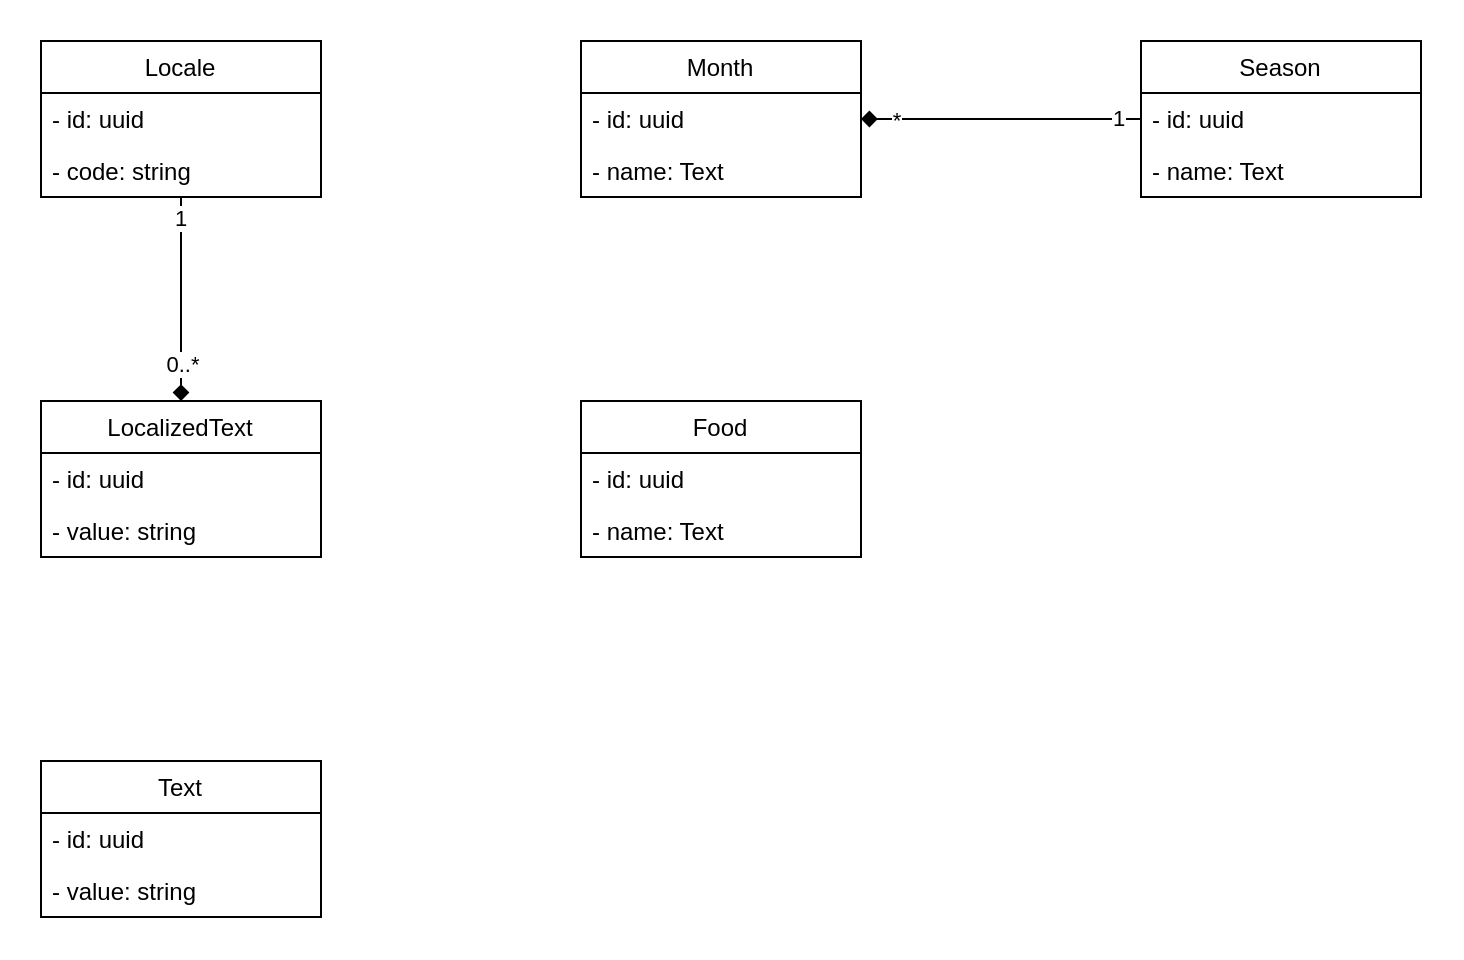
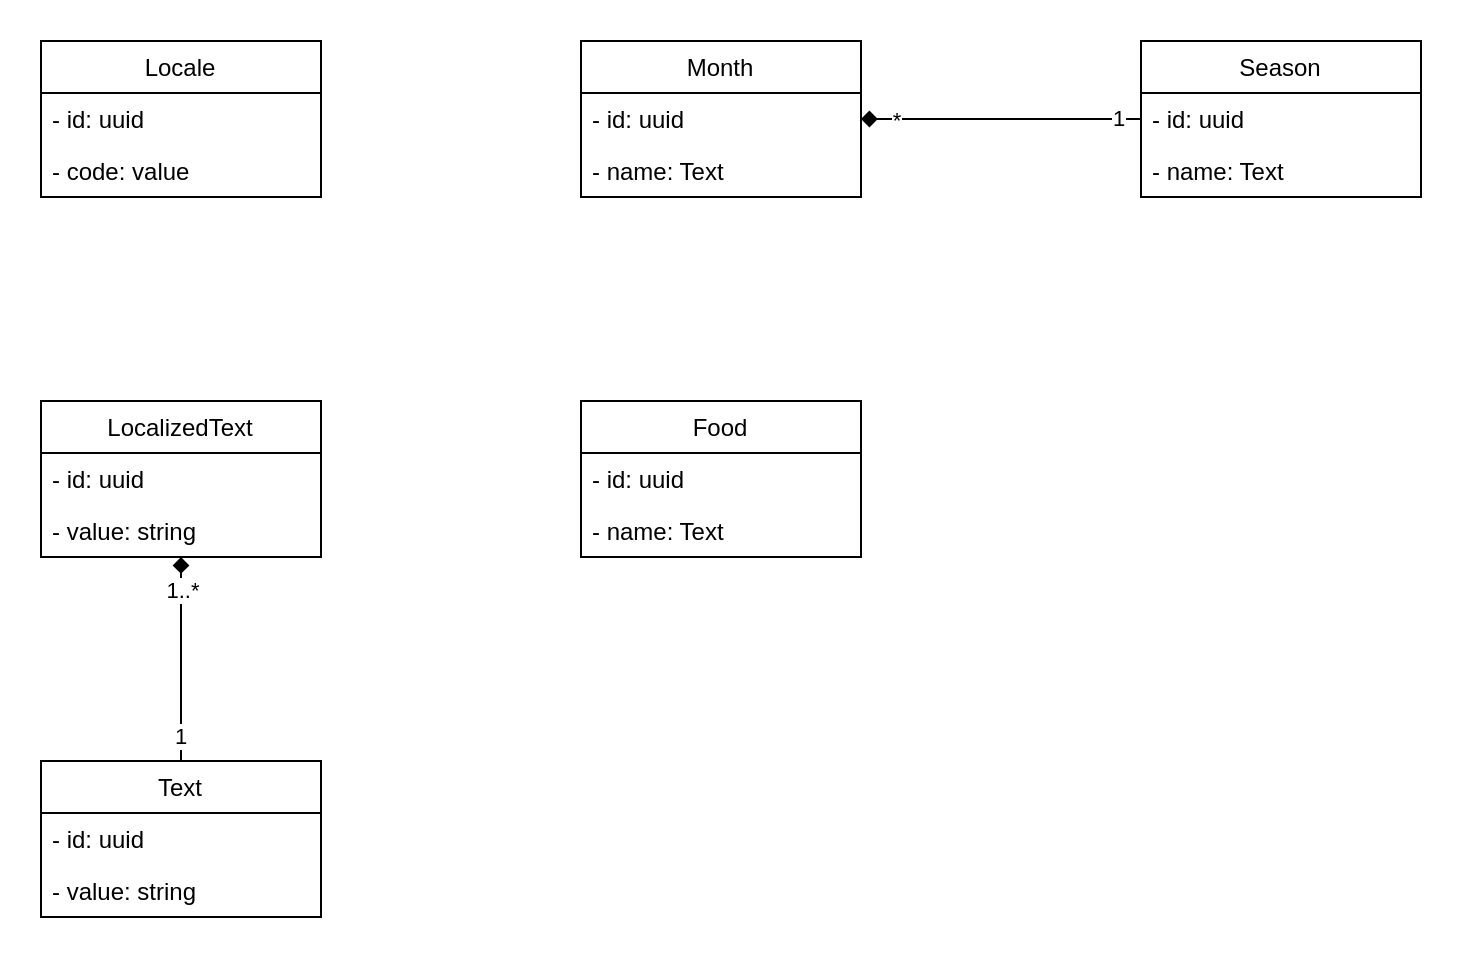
(134, 172) -> (127, 172)
(181, 275) -> none
none -> (181, 676)
